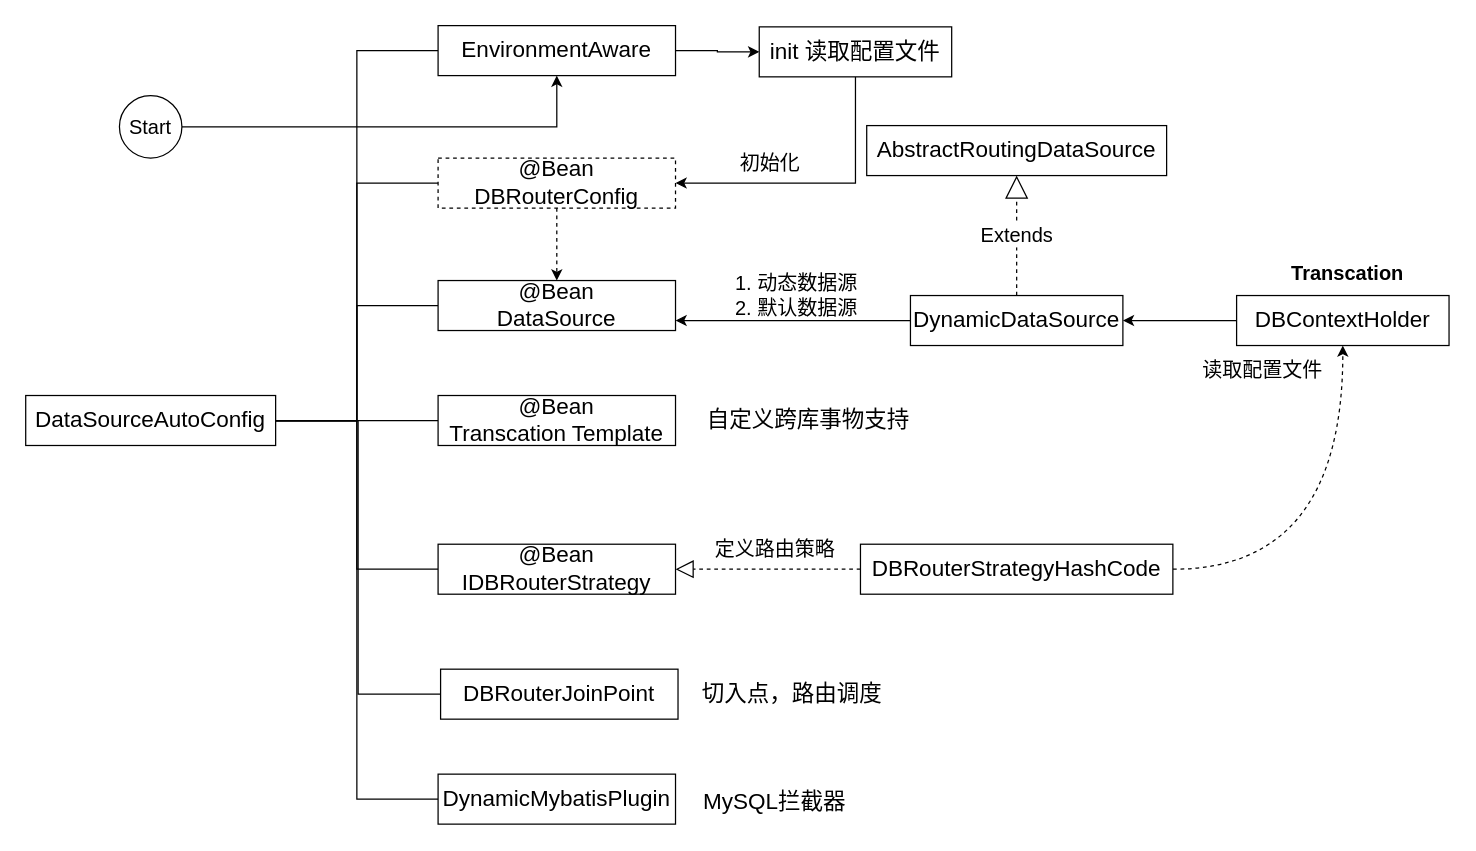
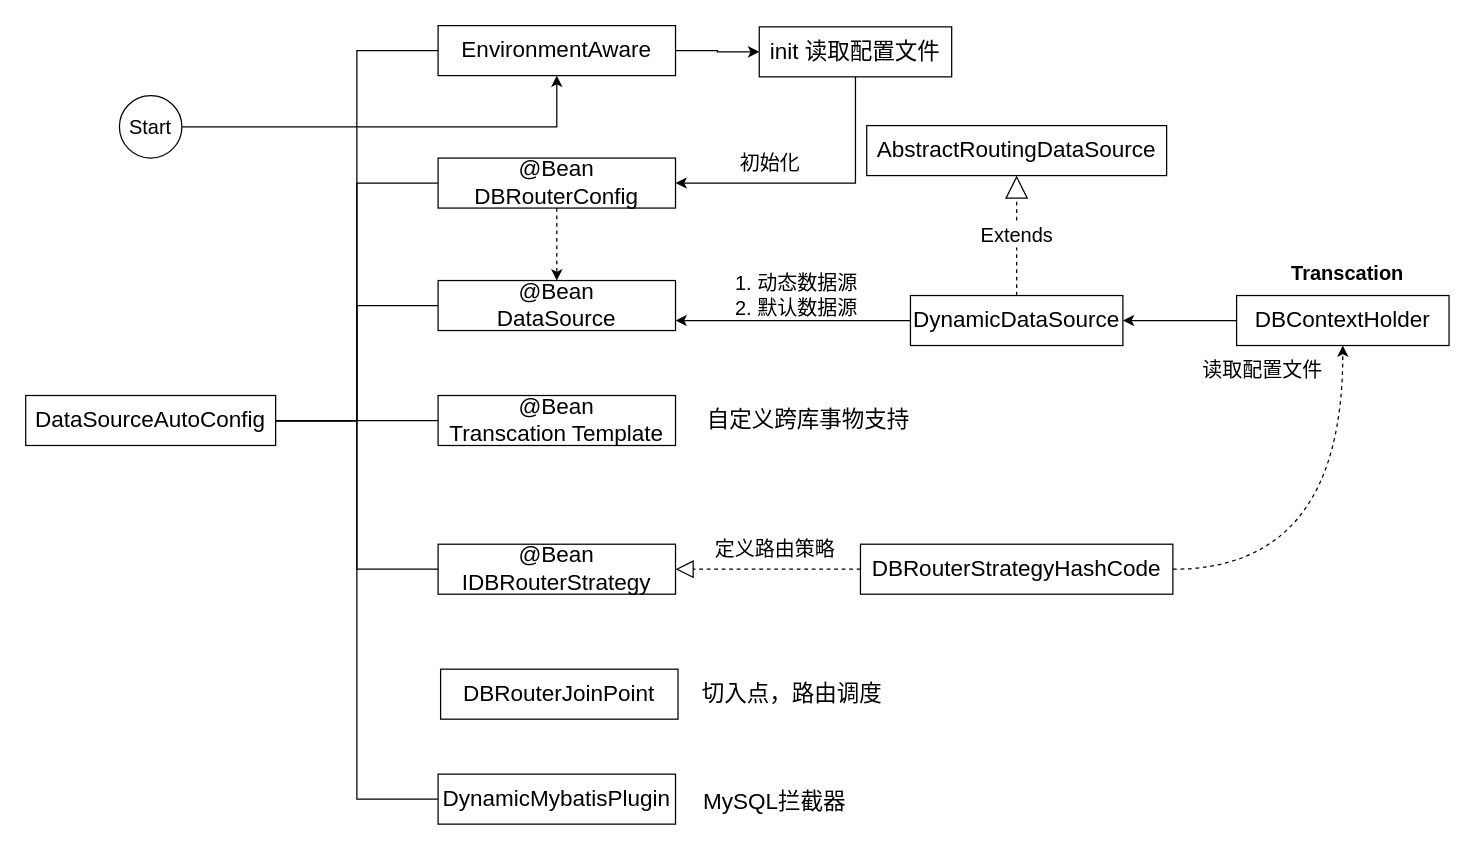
(557, 183) -> (557, 183)
(399, 694) -> none
